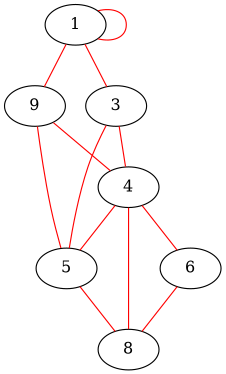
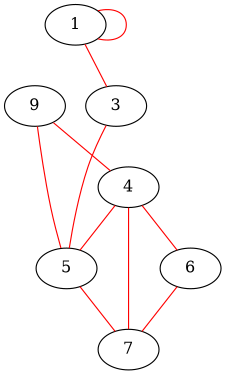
(55, 65) -> none
(122, 146) -> none
(129, 350) -> (129, 350)
